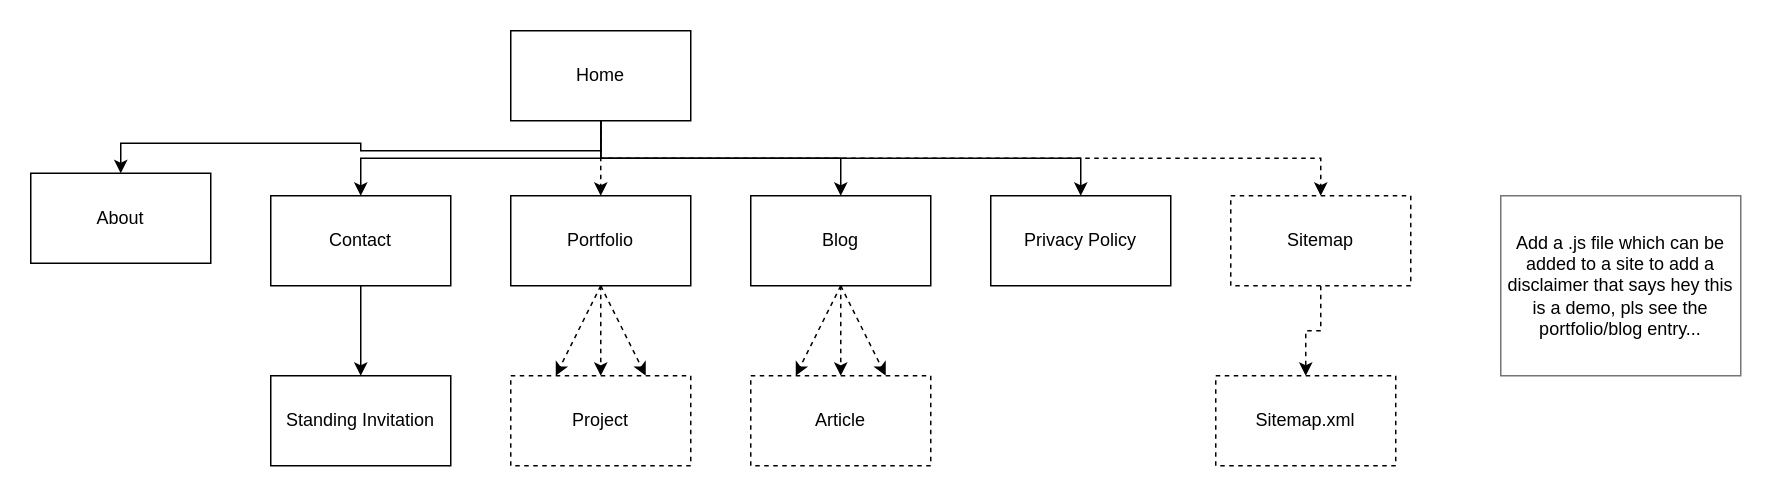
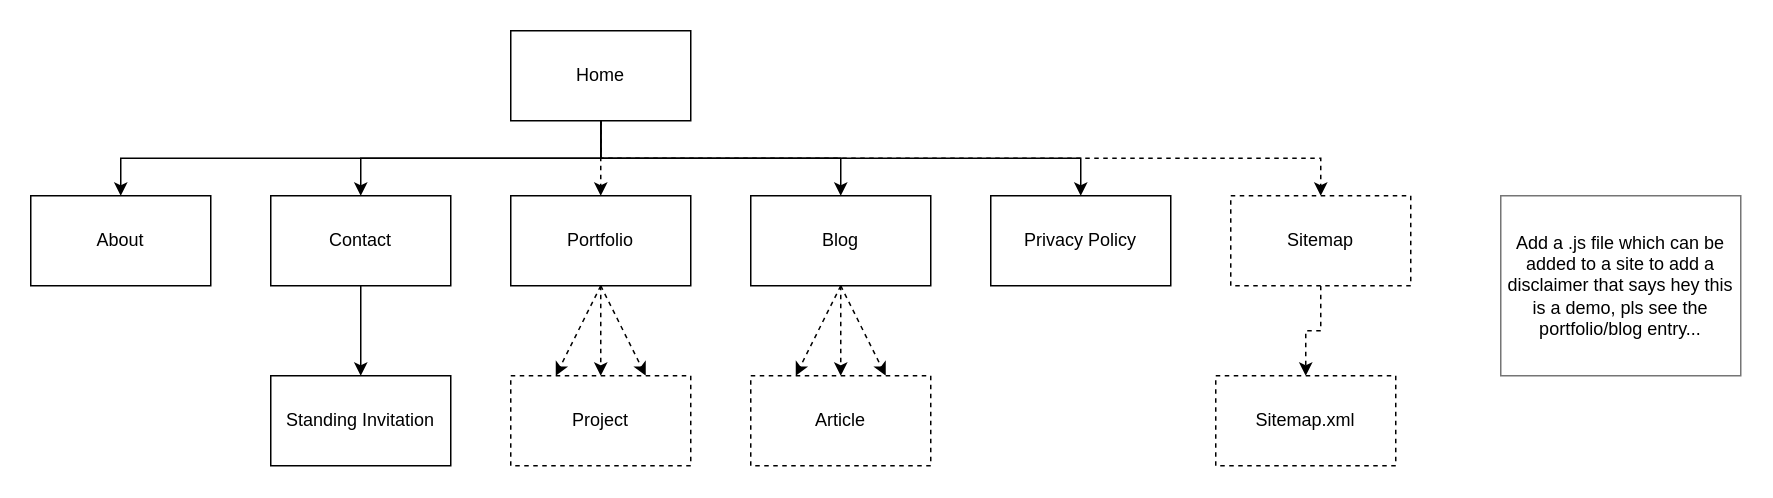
(121, 218) -> (121, 241)
